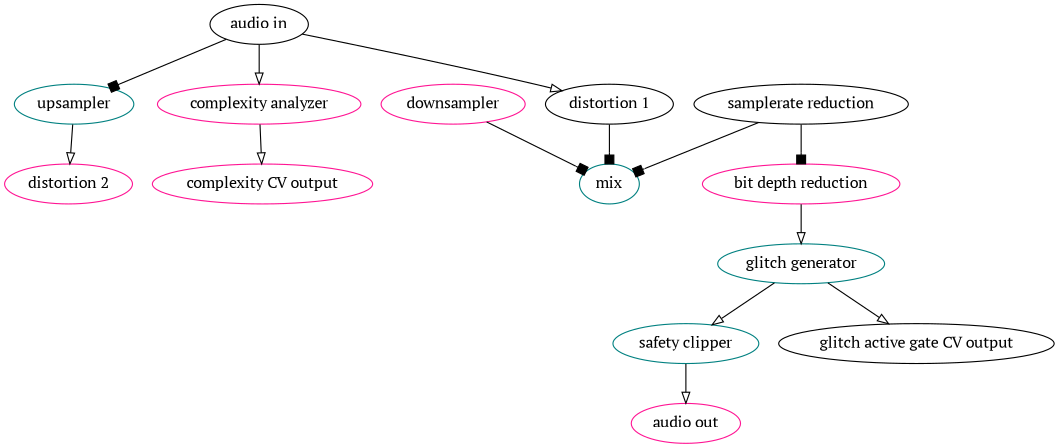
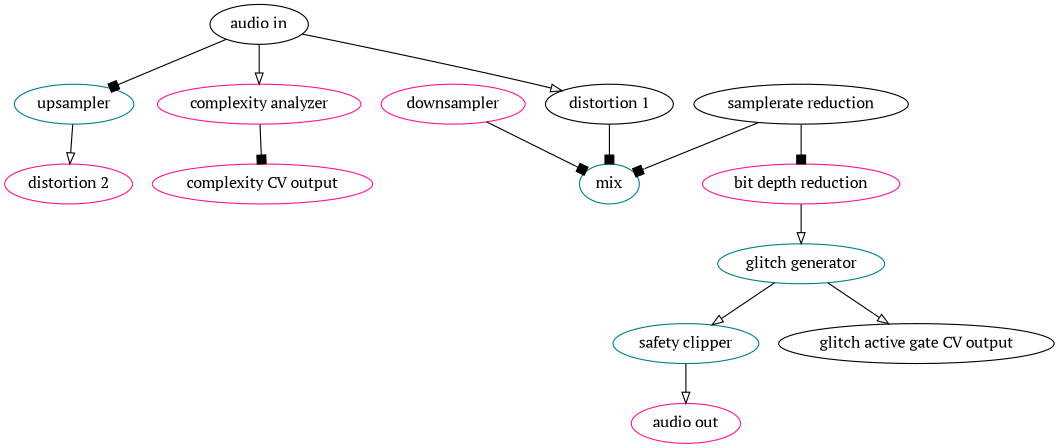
(261, 139) -> (261, 139)
